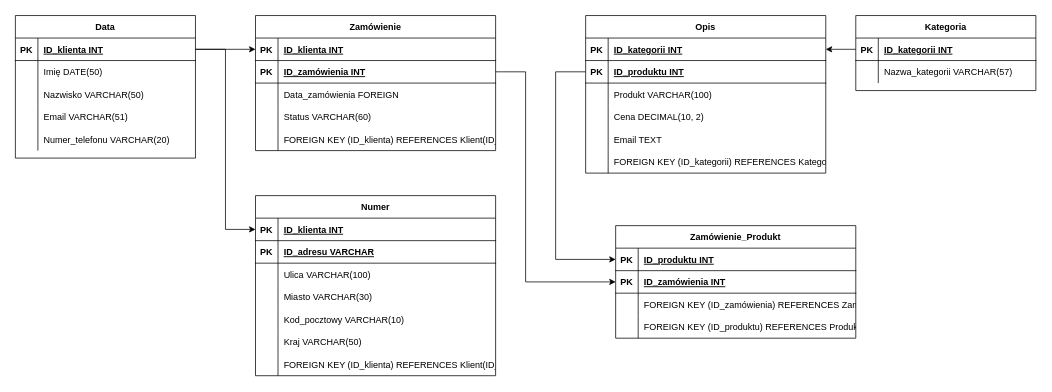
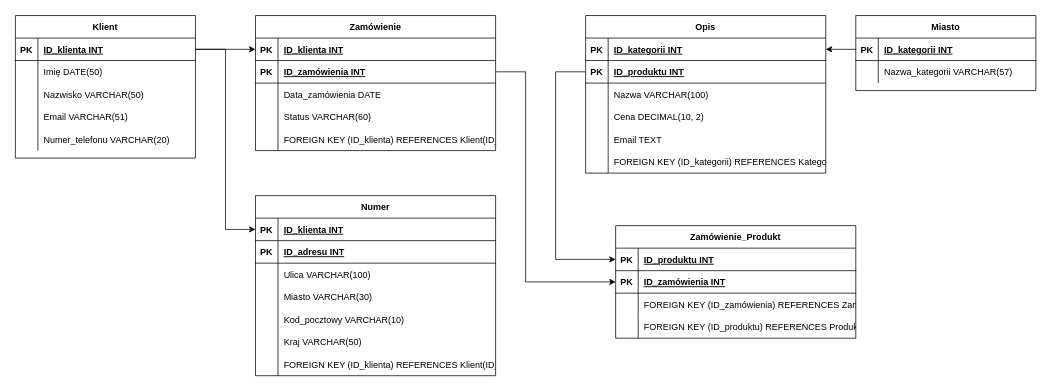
(105, 27) -> (105, 27)
(945, 27) -> (945, 27)
(338, 95) -> (330, 95)
(663, 95) -> (658, 95)
(325, 252) -> (315, 252)
